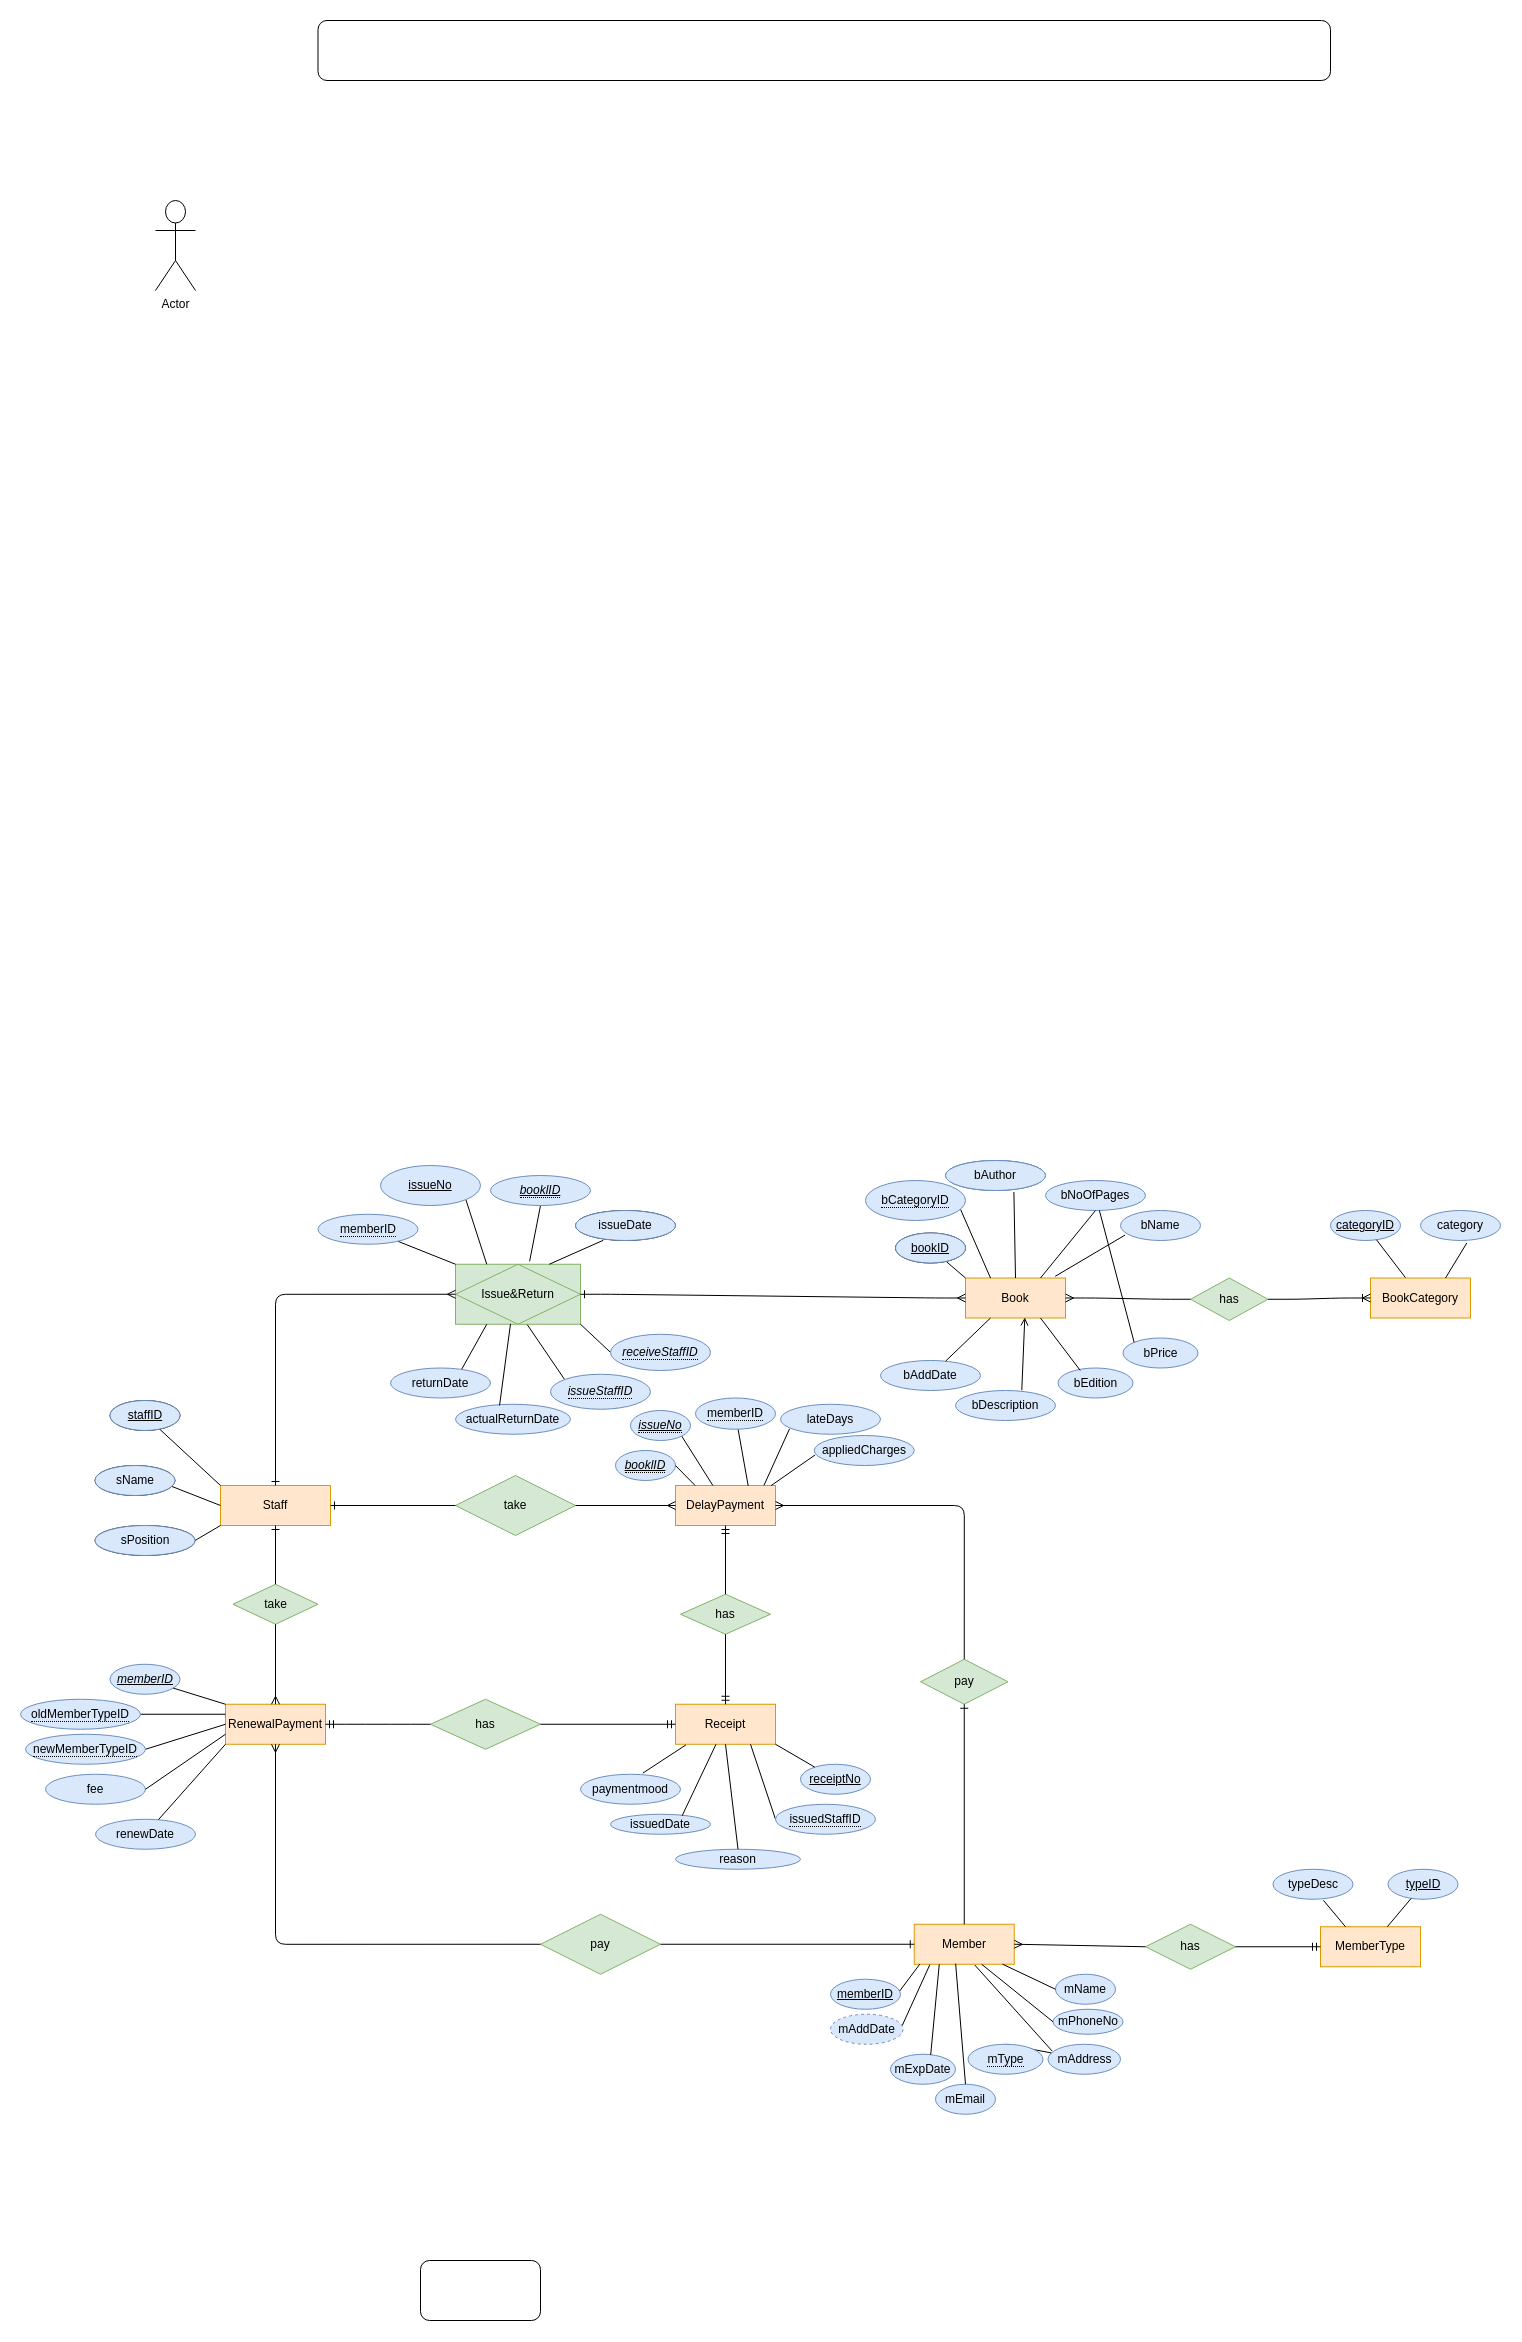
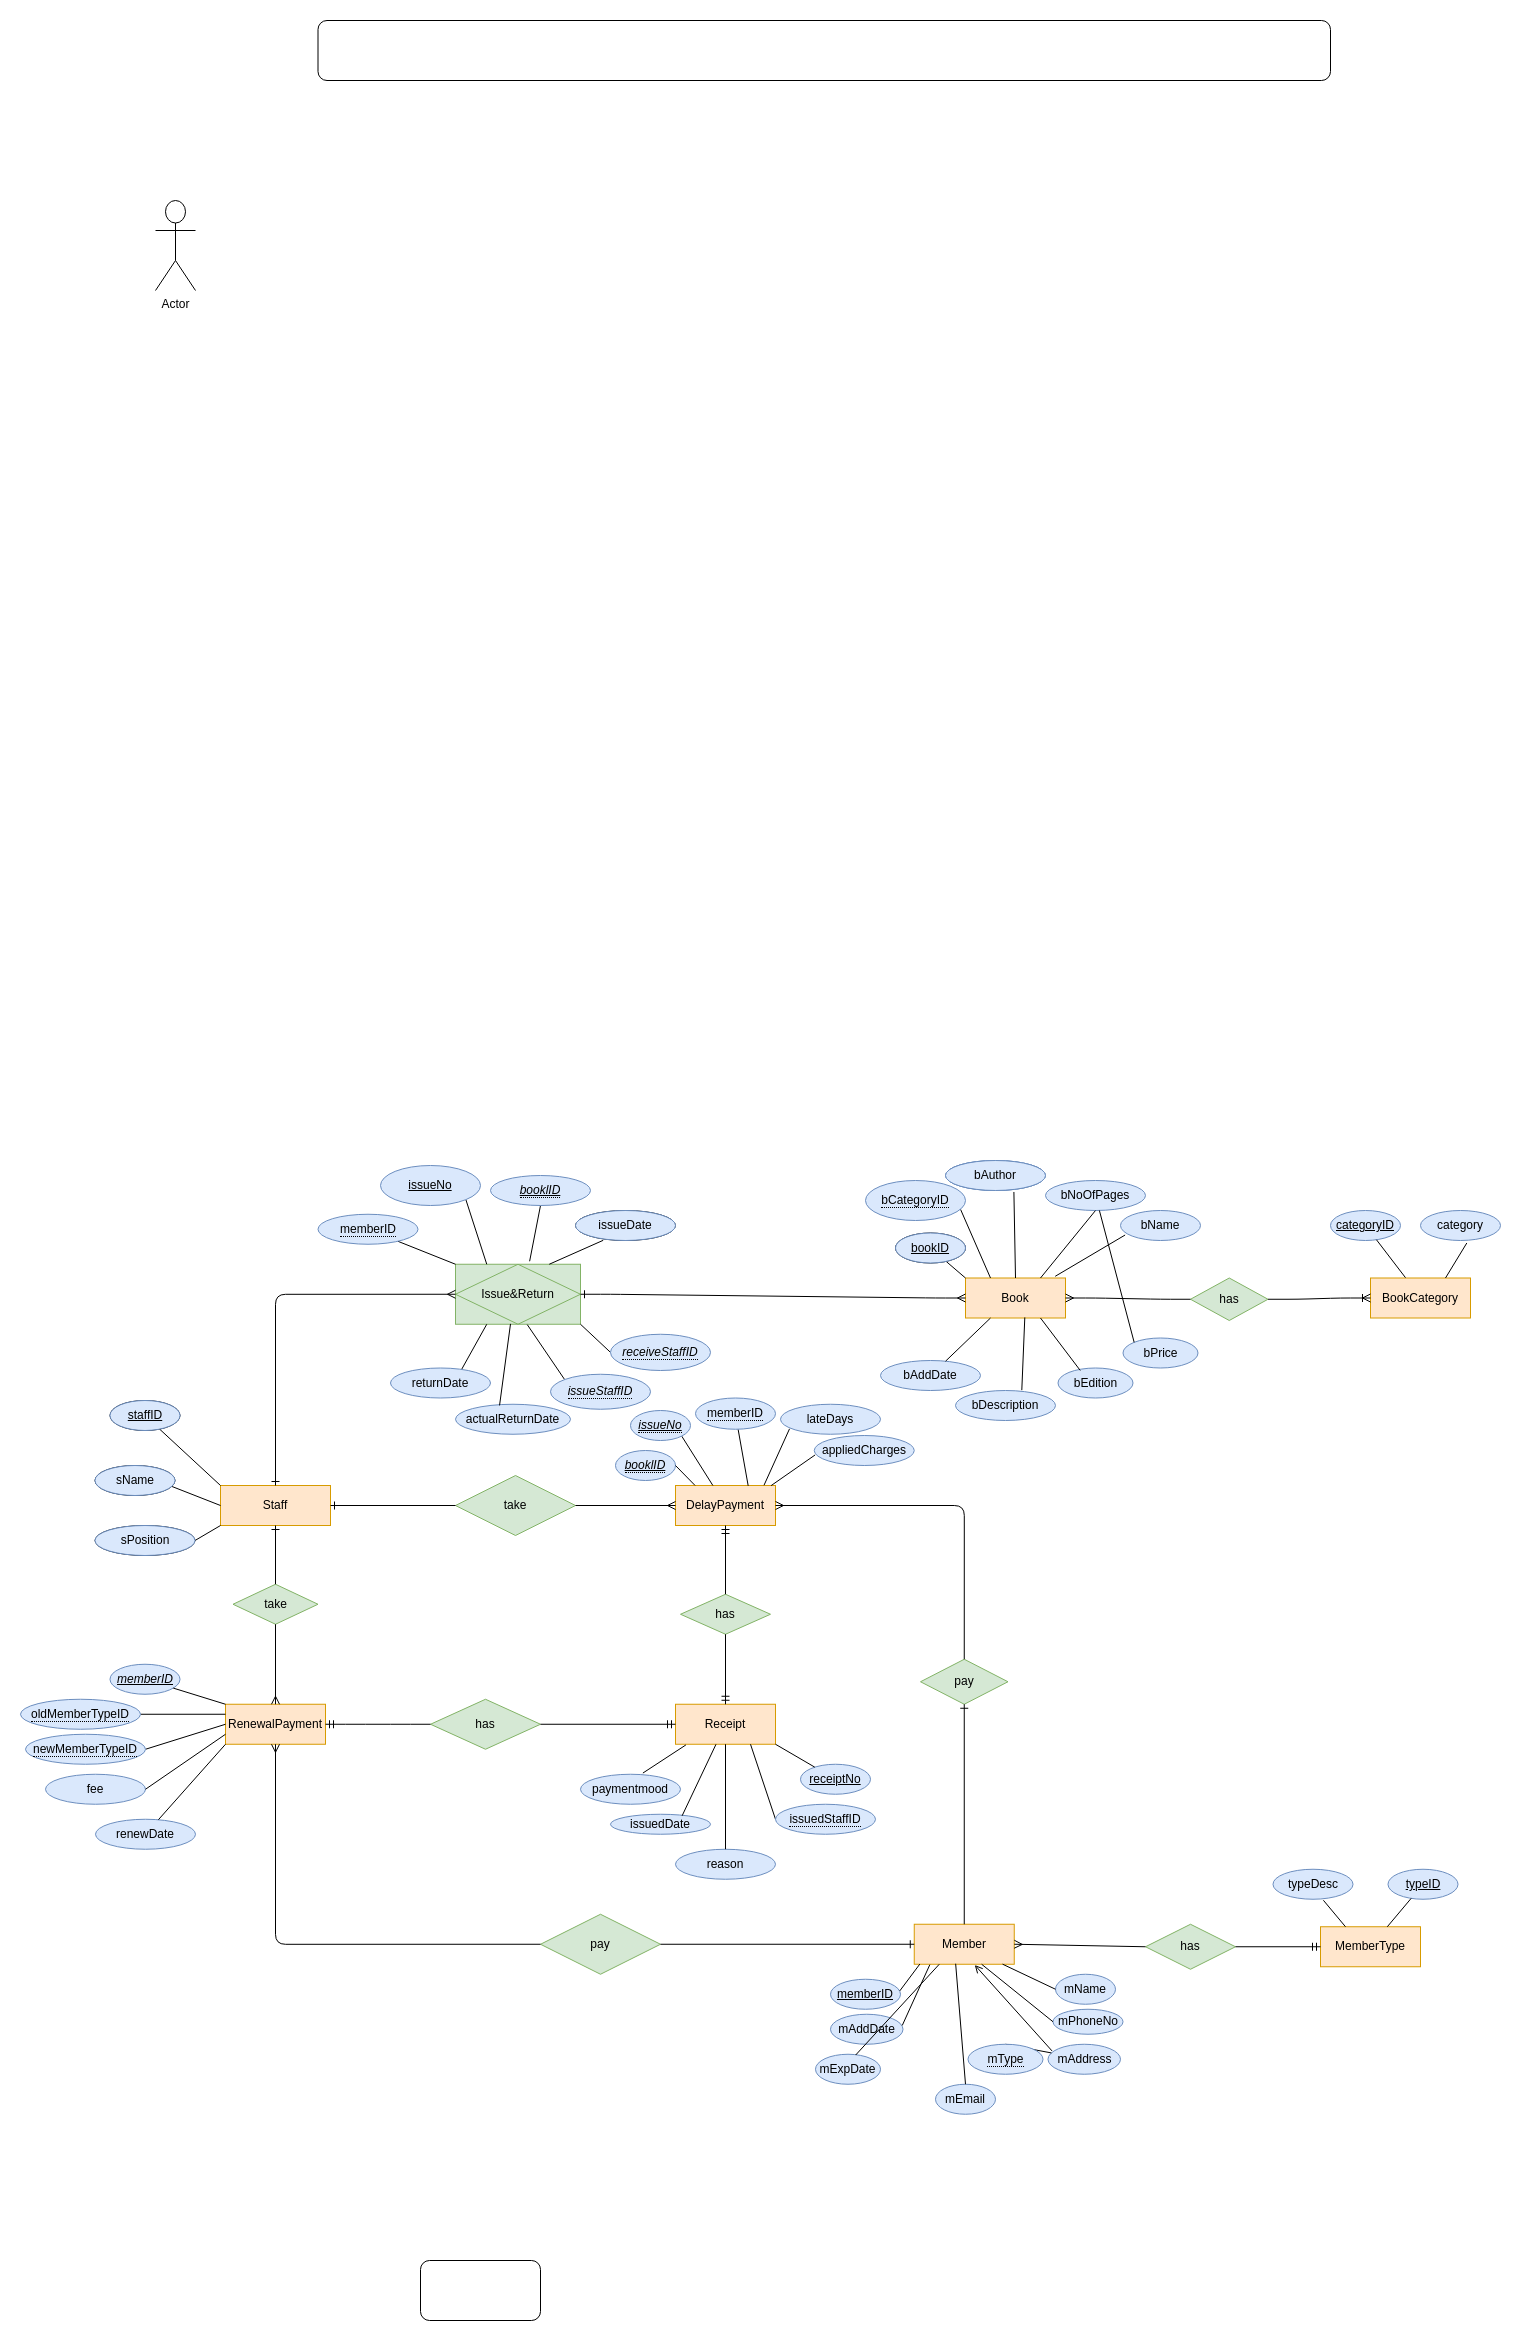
(1025, 1323) -> (1025, 1321)
(738, 1859) -> (726, 1864)
(977, 1968) -> (978, 1969)
(867, 2029) -> (867, 2029)
(923, 2069) -> (848, 2069)
